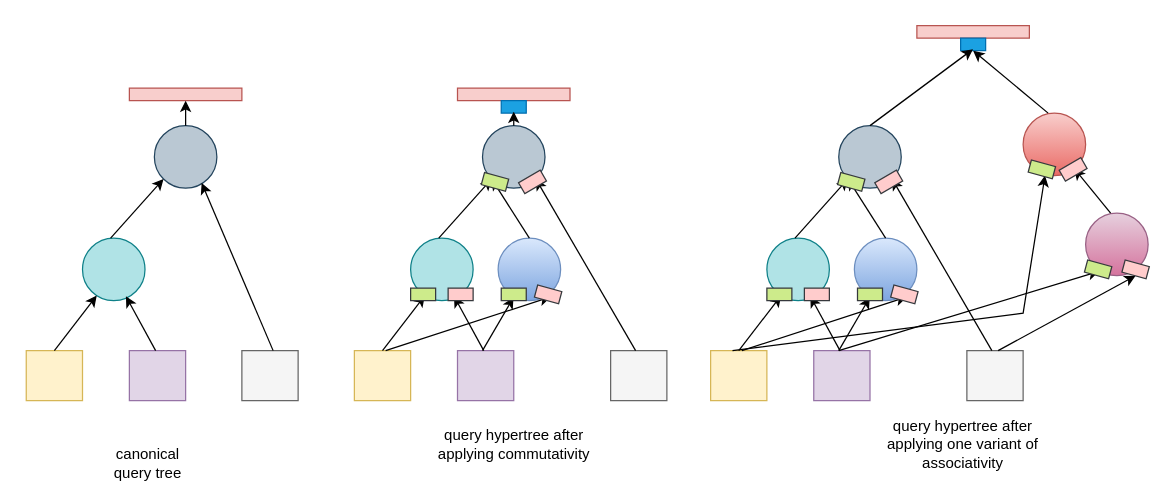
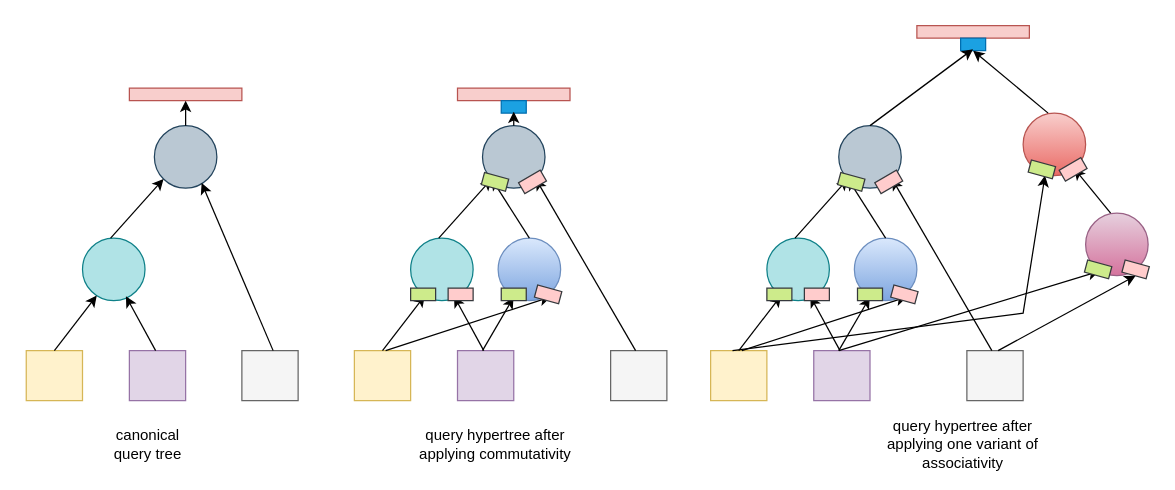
(514, 444) -> (495, 444)
(148, 463) -> (148, 444)
